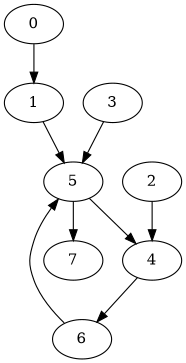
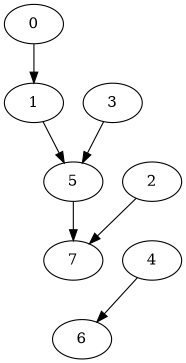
(152, 216) -> (117, 217)
(109, 217) -> none
(31, 268) -> none
